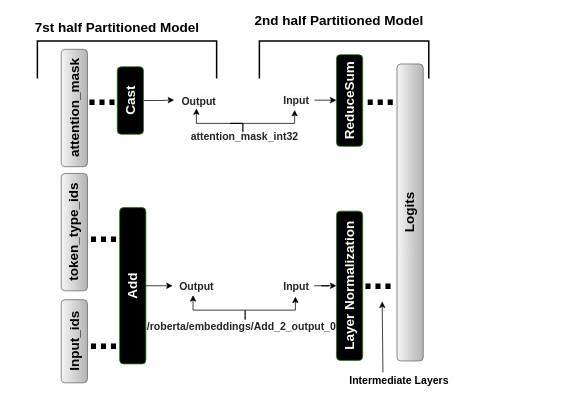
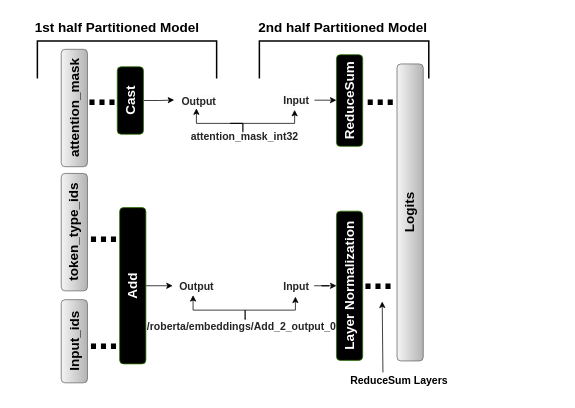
(339, 21) -> (342, 28)
(117, 28) -> (117, 28)
(399, 381) -> (399, 381)
